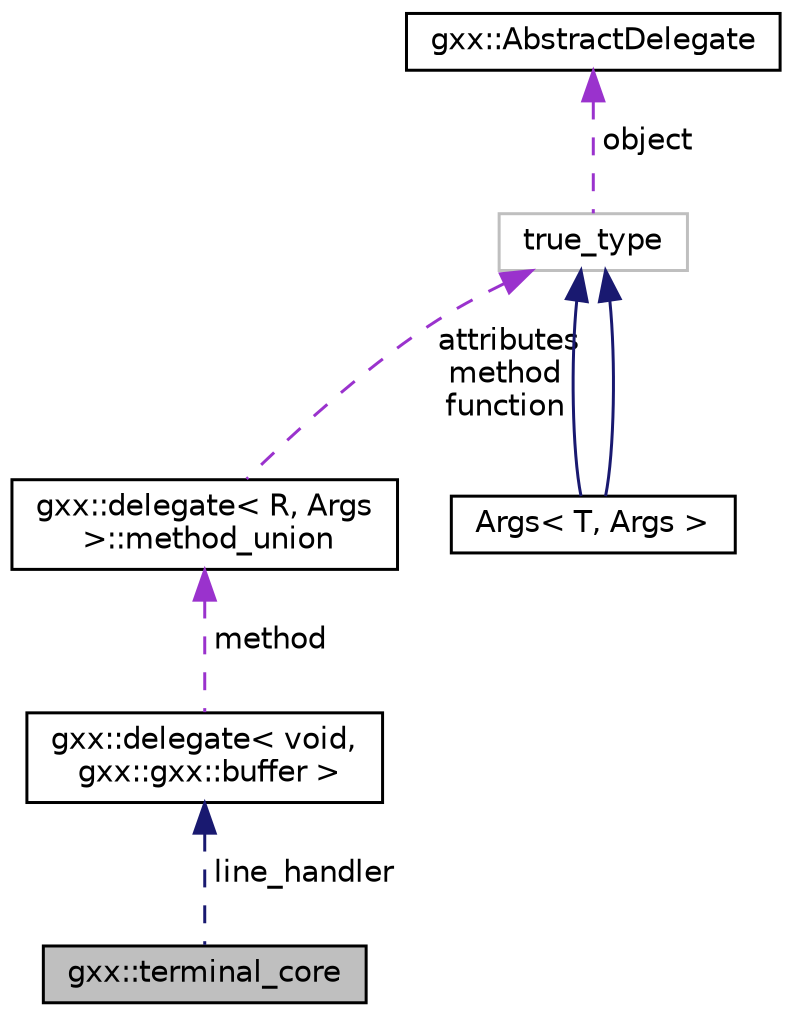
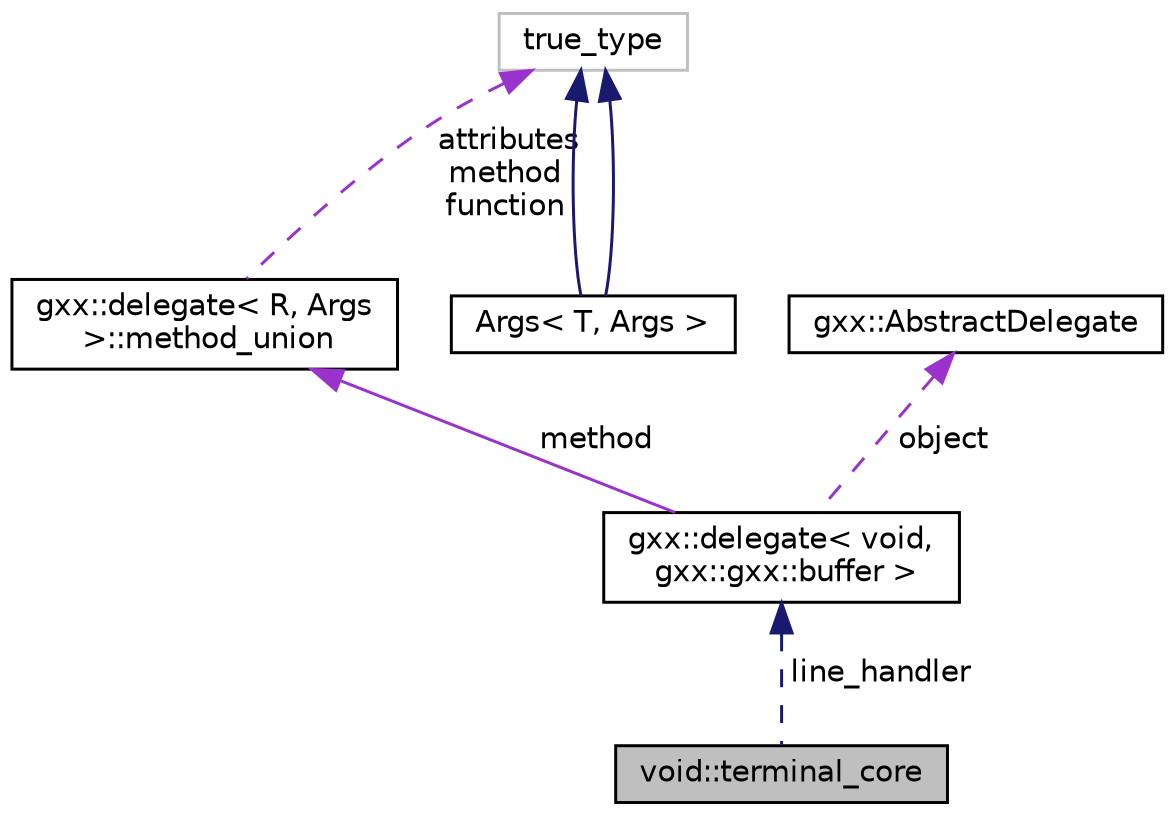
(593, 157) -> (876, 444)
(205, 656) -> (508, 447)
(205, 974) -> (782, 774)
